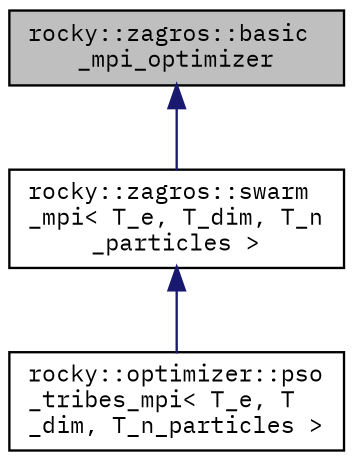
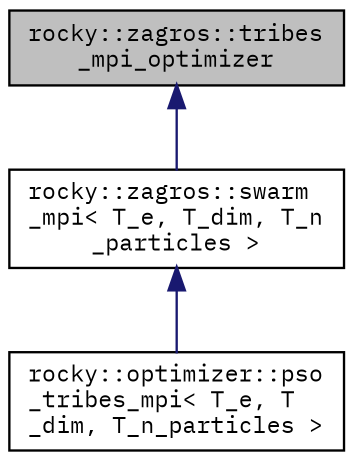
(177, 48) -> (177, 48)
